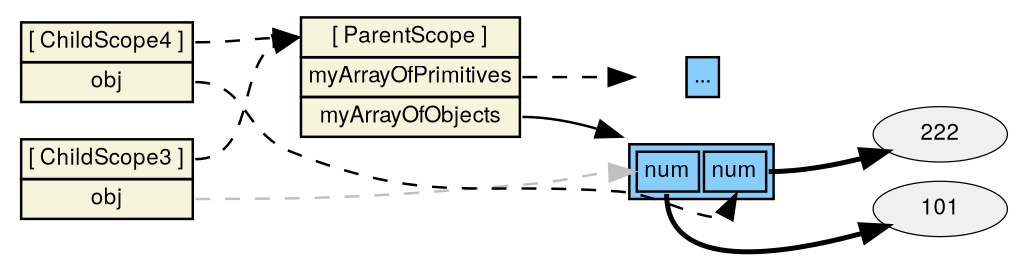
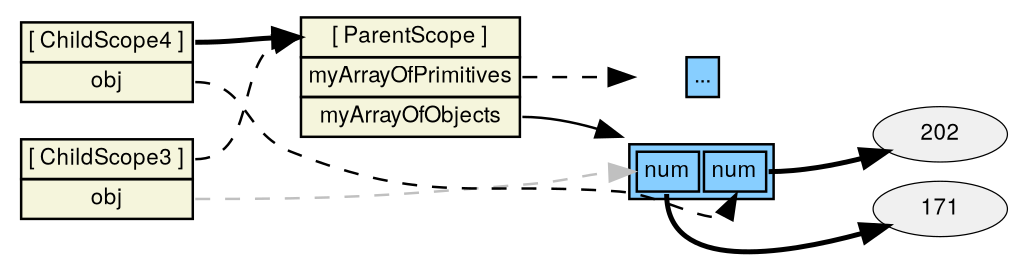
(234, 41) -> (234, 41)
(940, 134) -> (940, 134)
(940, 209) -> (940, 209)
